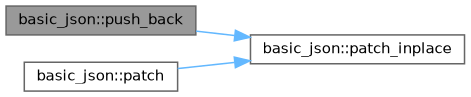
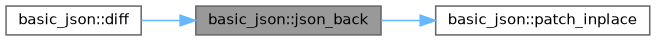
none -> (74, 20)
(101, 20) -> (288, 20)
(101, 77) -> none
